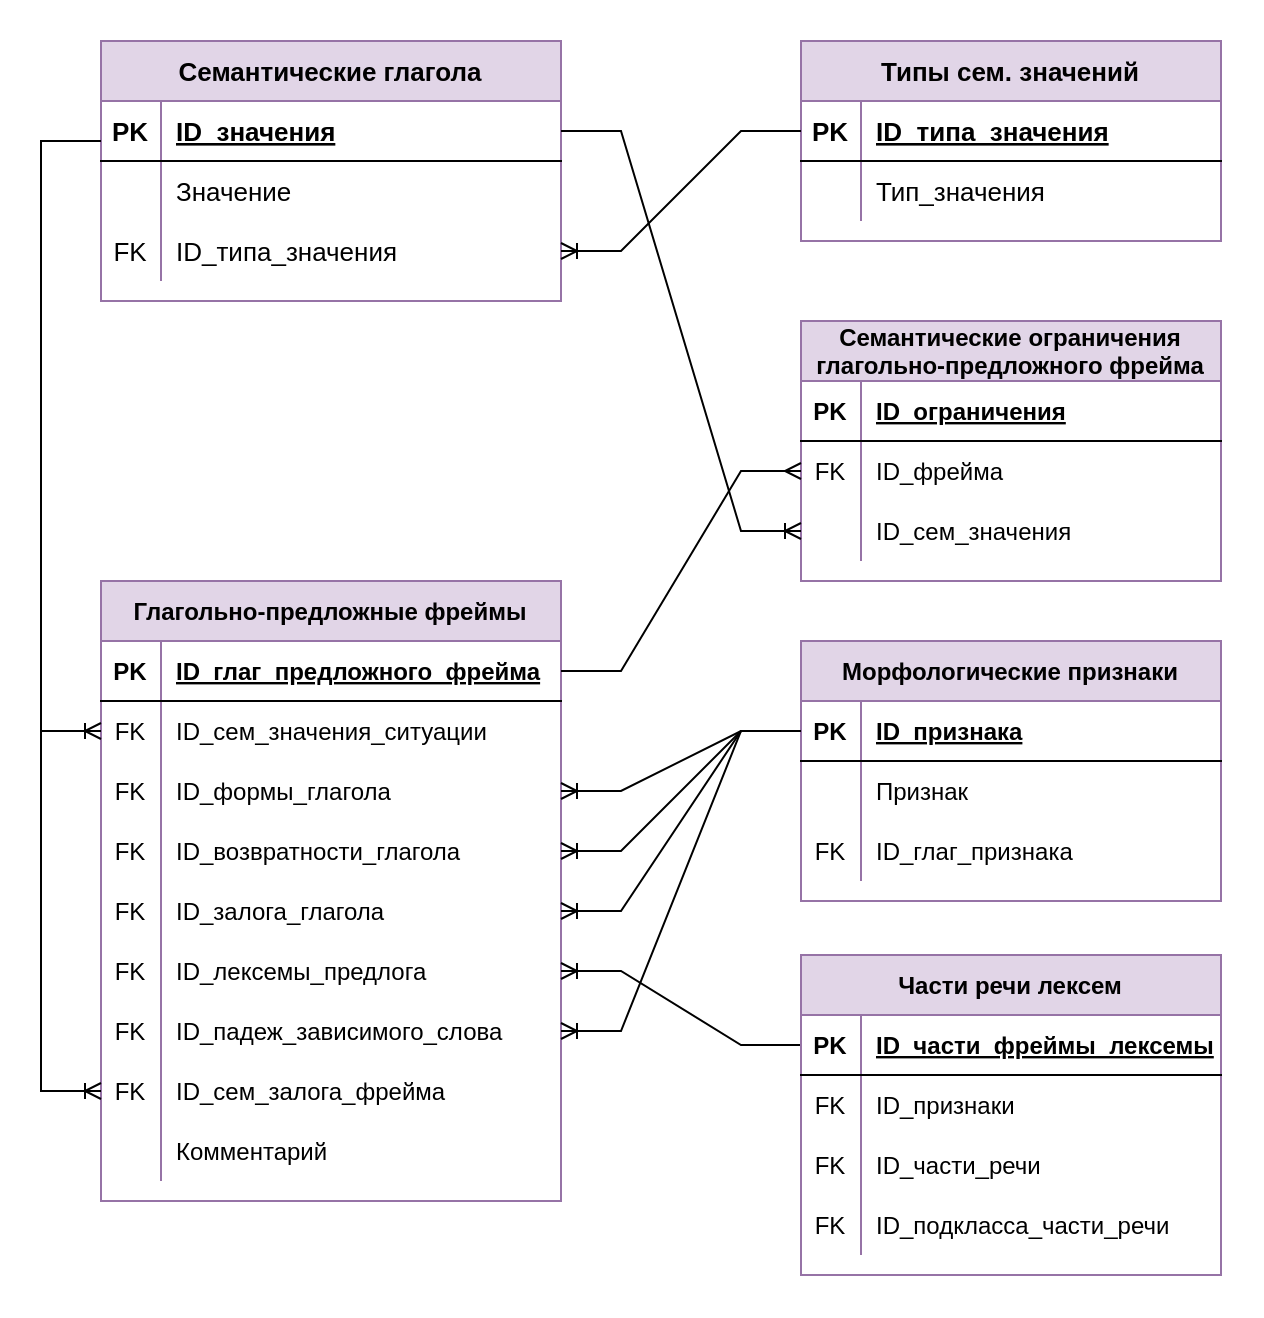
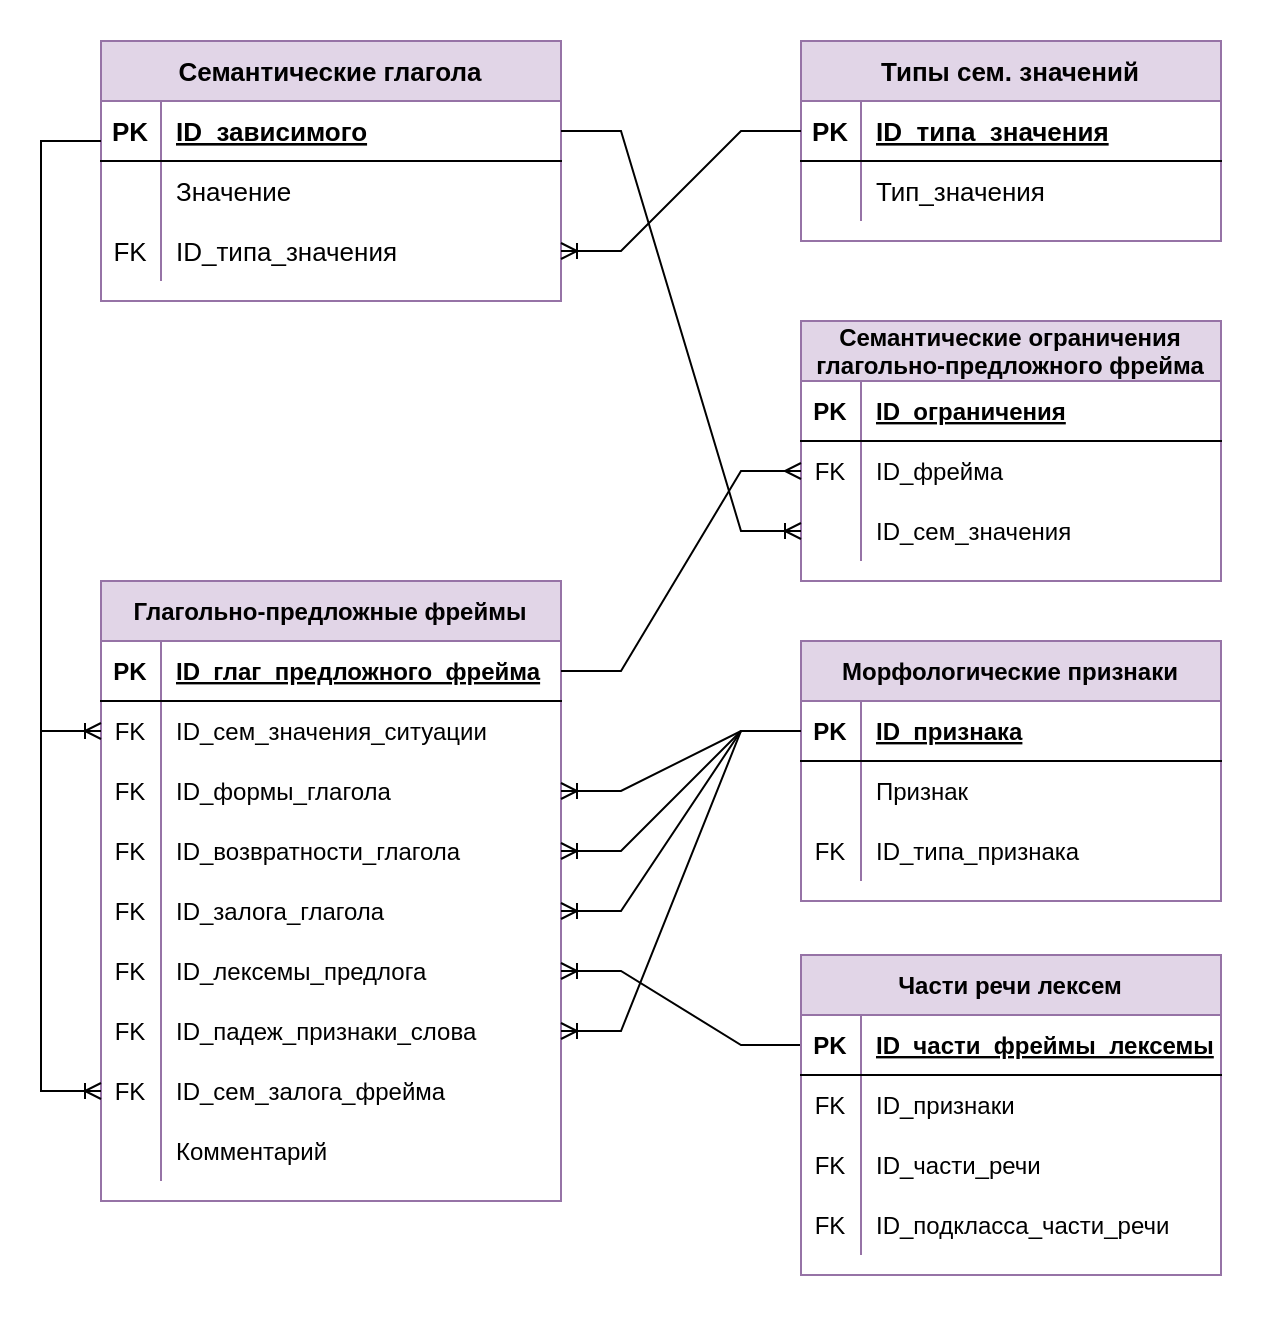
(256, 132) -> (271, 132)
(984, 852) -> (984, 852)
(344, 1032) -> (331, 1032)
